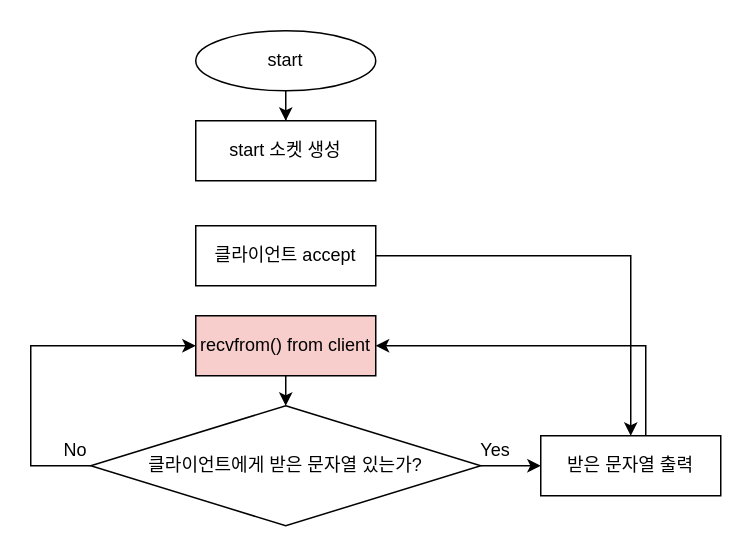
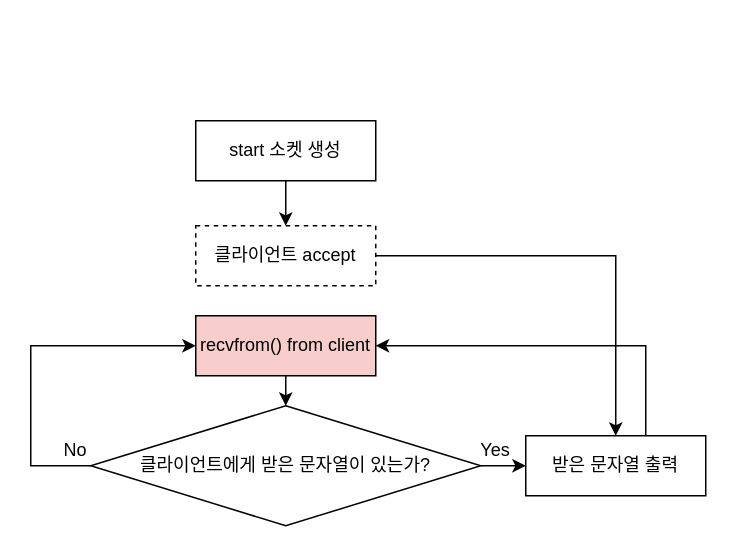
(286, 61) -> none
(286, 111) -> none
none -> (286, 209)
(286, 256) -> (286, 256)
(286, 466) -> (286, 466)
(631, 466) -> (616, 466)
